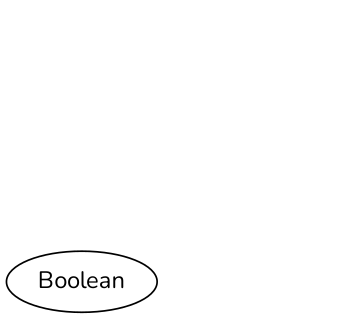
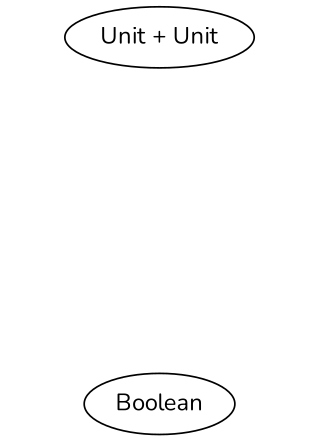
none -> (160, 37)
